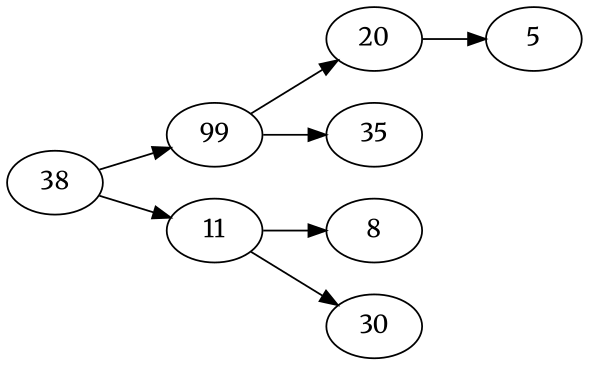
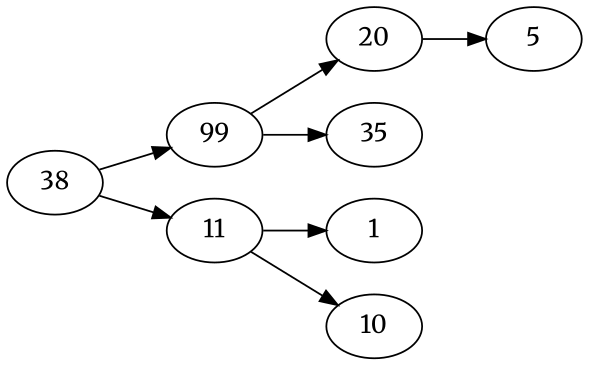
(374, 231) -> (374, 231)
(374, 326) -> (374, 326)
